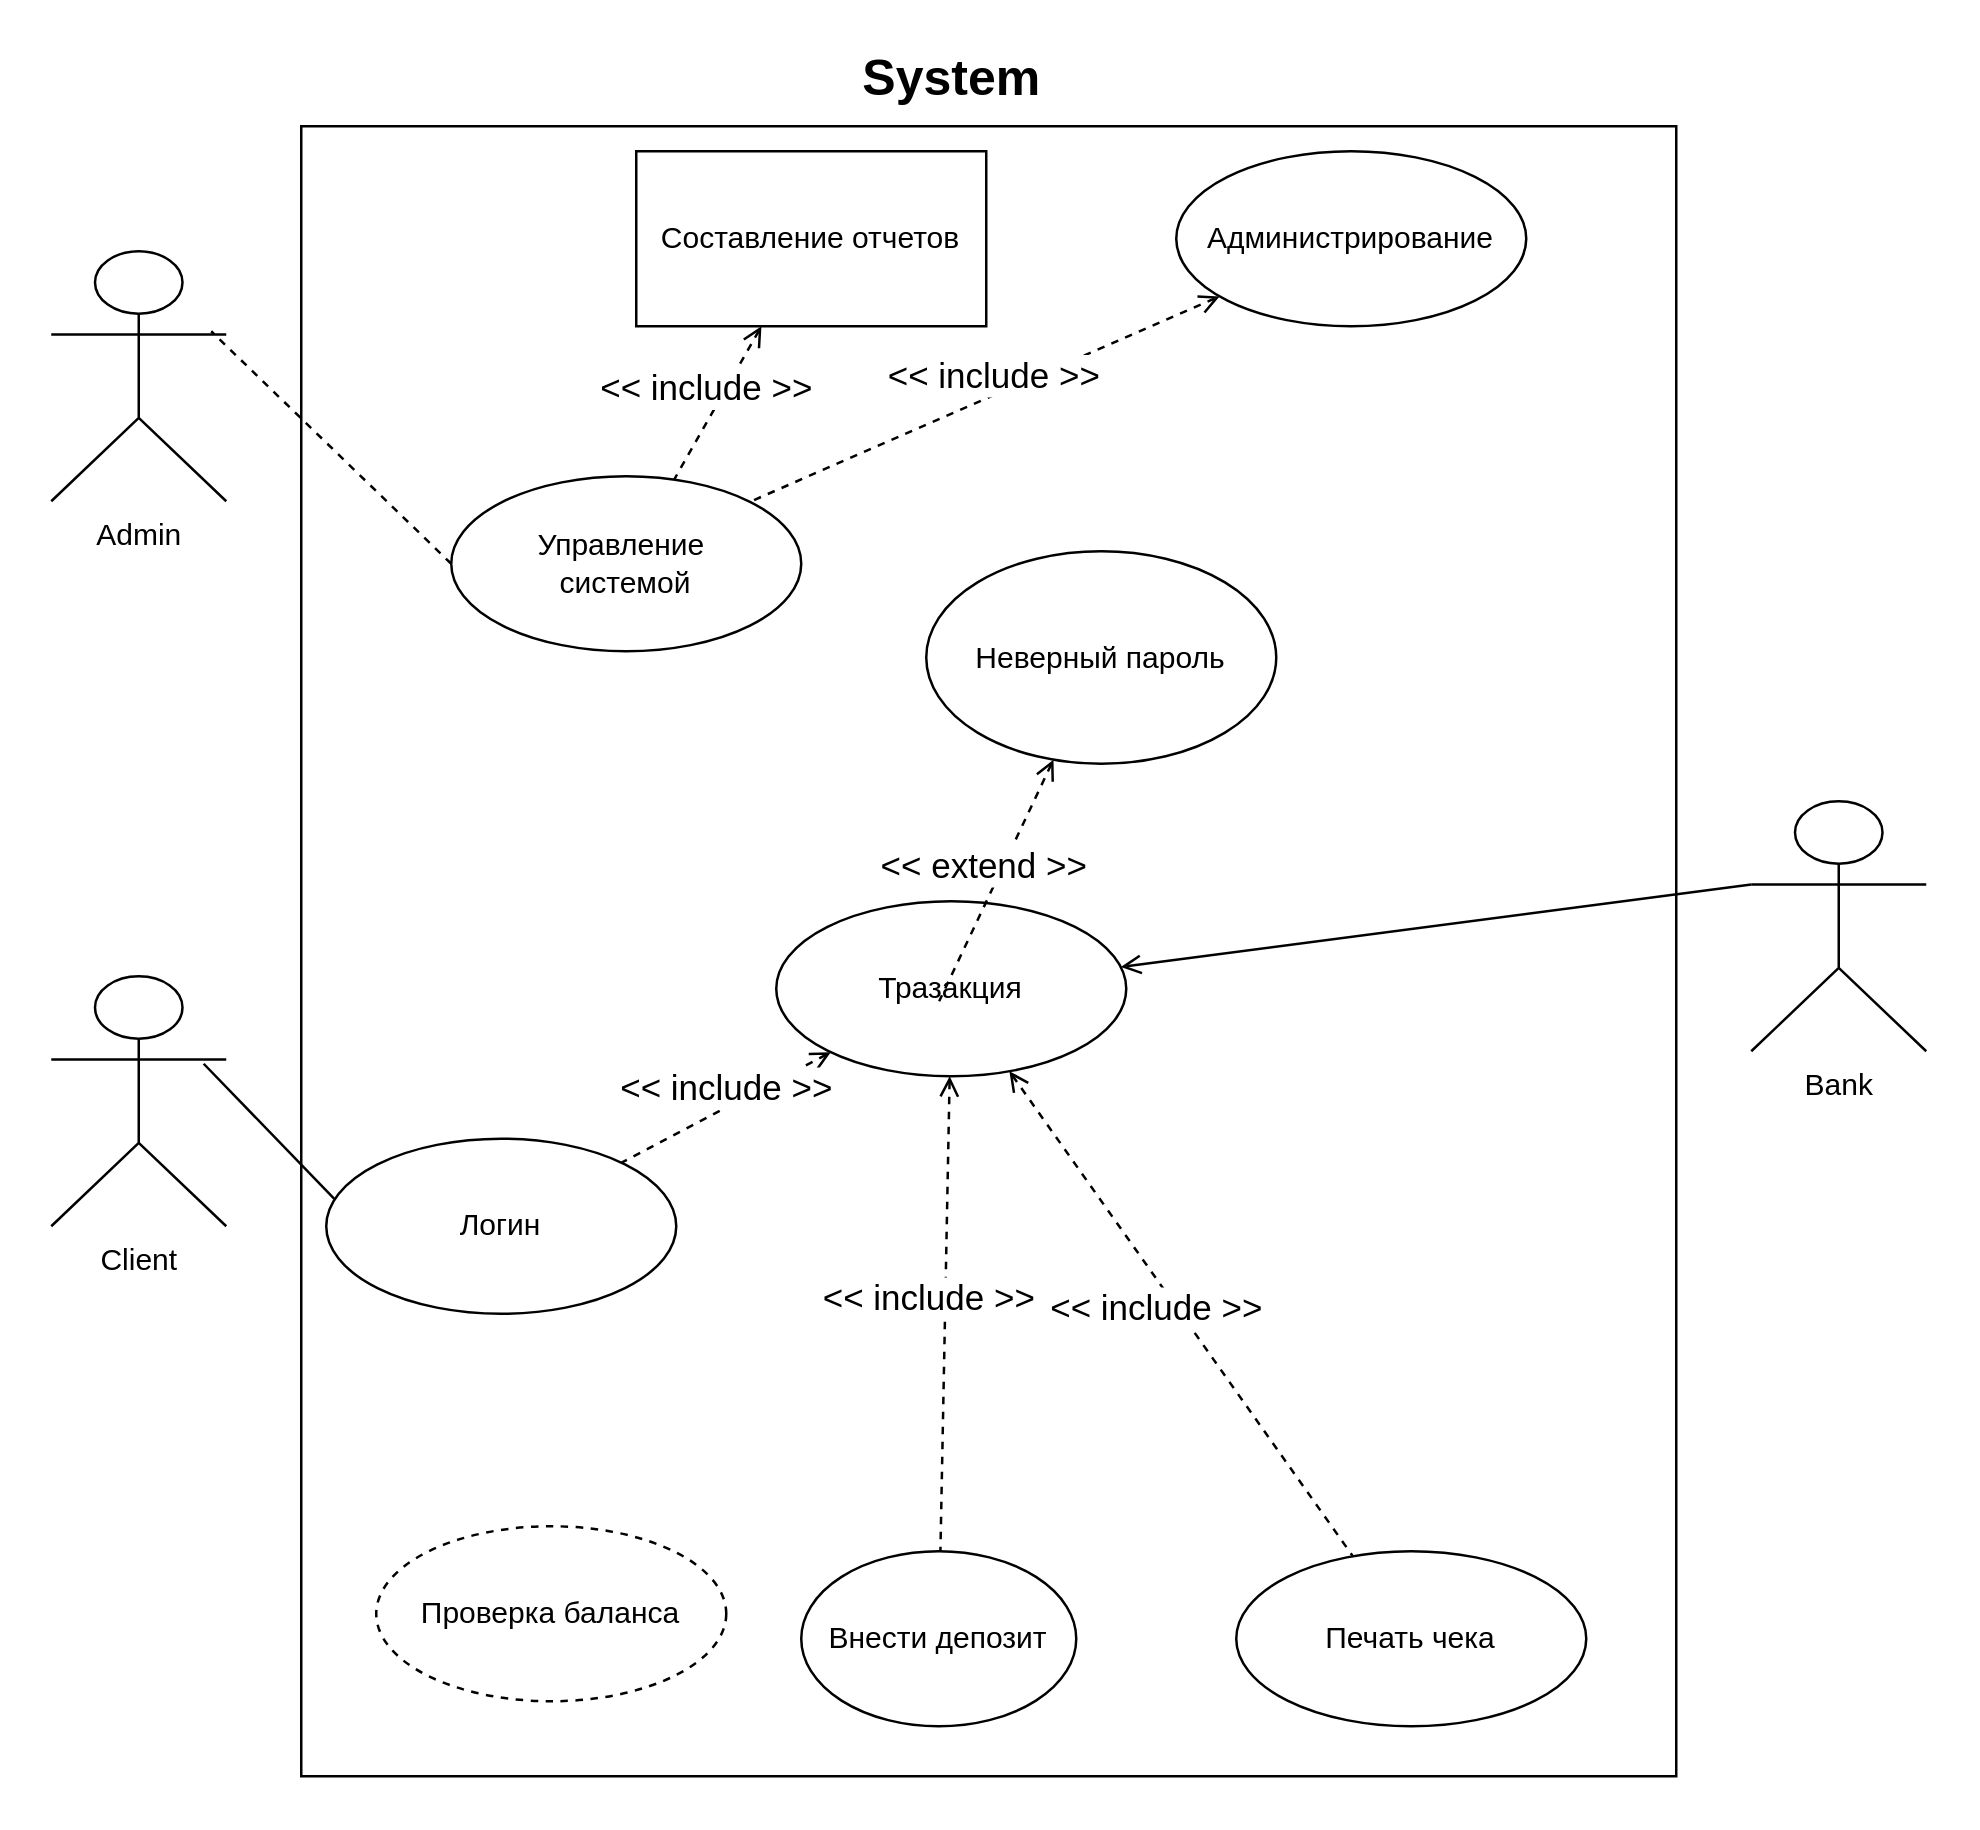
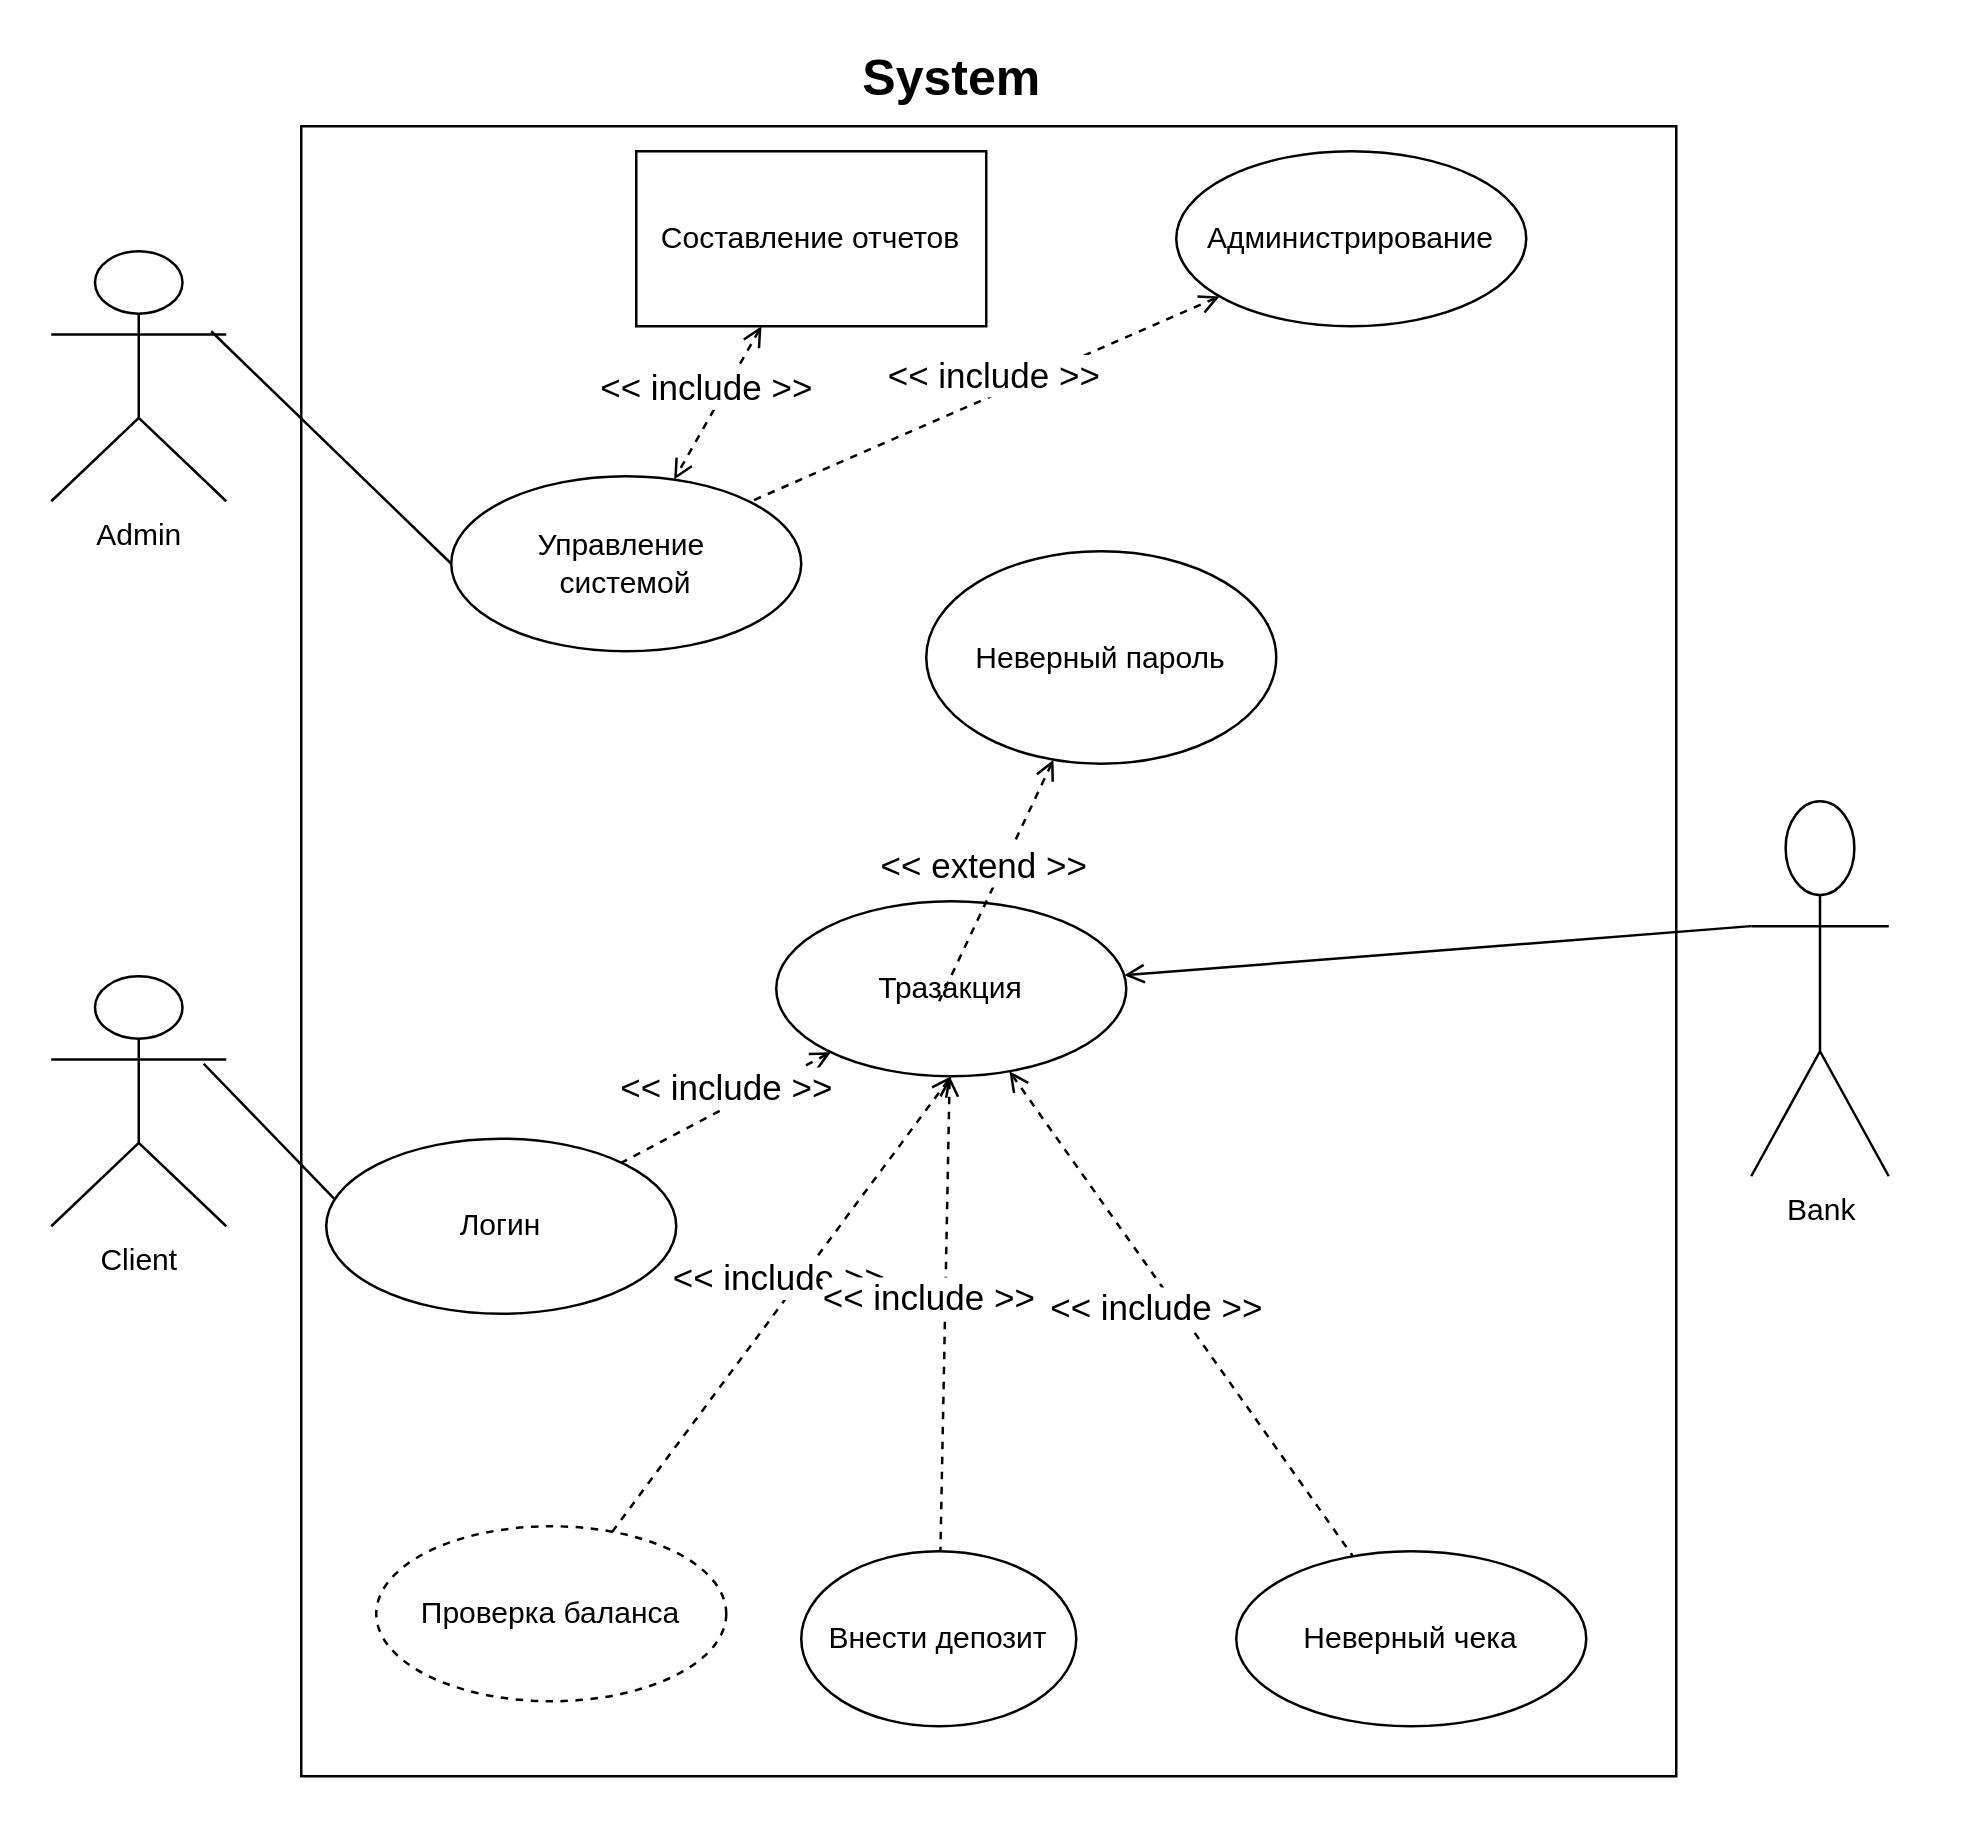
(336, 452) -> (336, 452)
(678, 473) -> (679, 471)
(1839, 926) -> (1820, 989)
none -> (701, 1413)
(1411, 1639) -> (1411, 1639)
